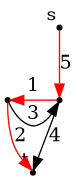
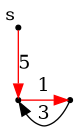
(33, 173) -> none
